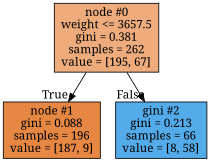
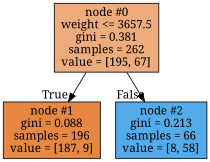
(161, 130) -> (161, 130)
